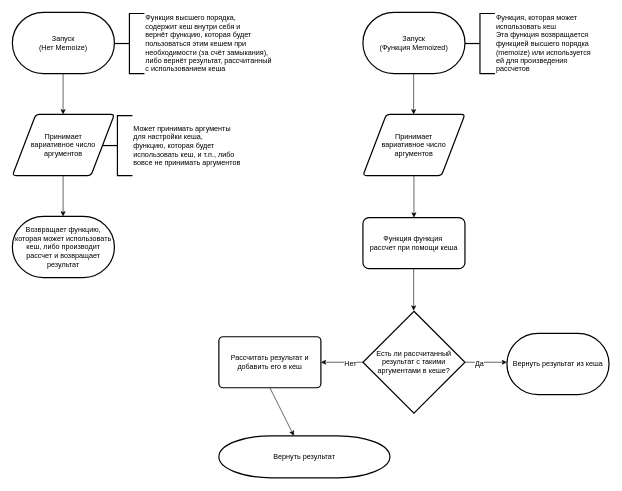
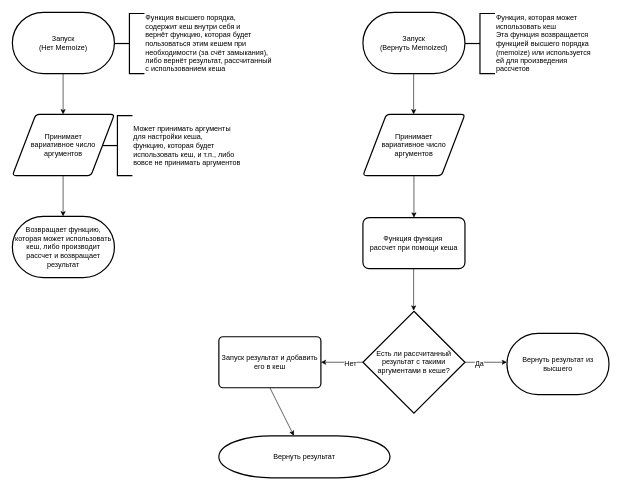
(414, 43) -> (414, 43)
(270, 362) -> (270, 362)
(558, 364) -> (558, 364)
